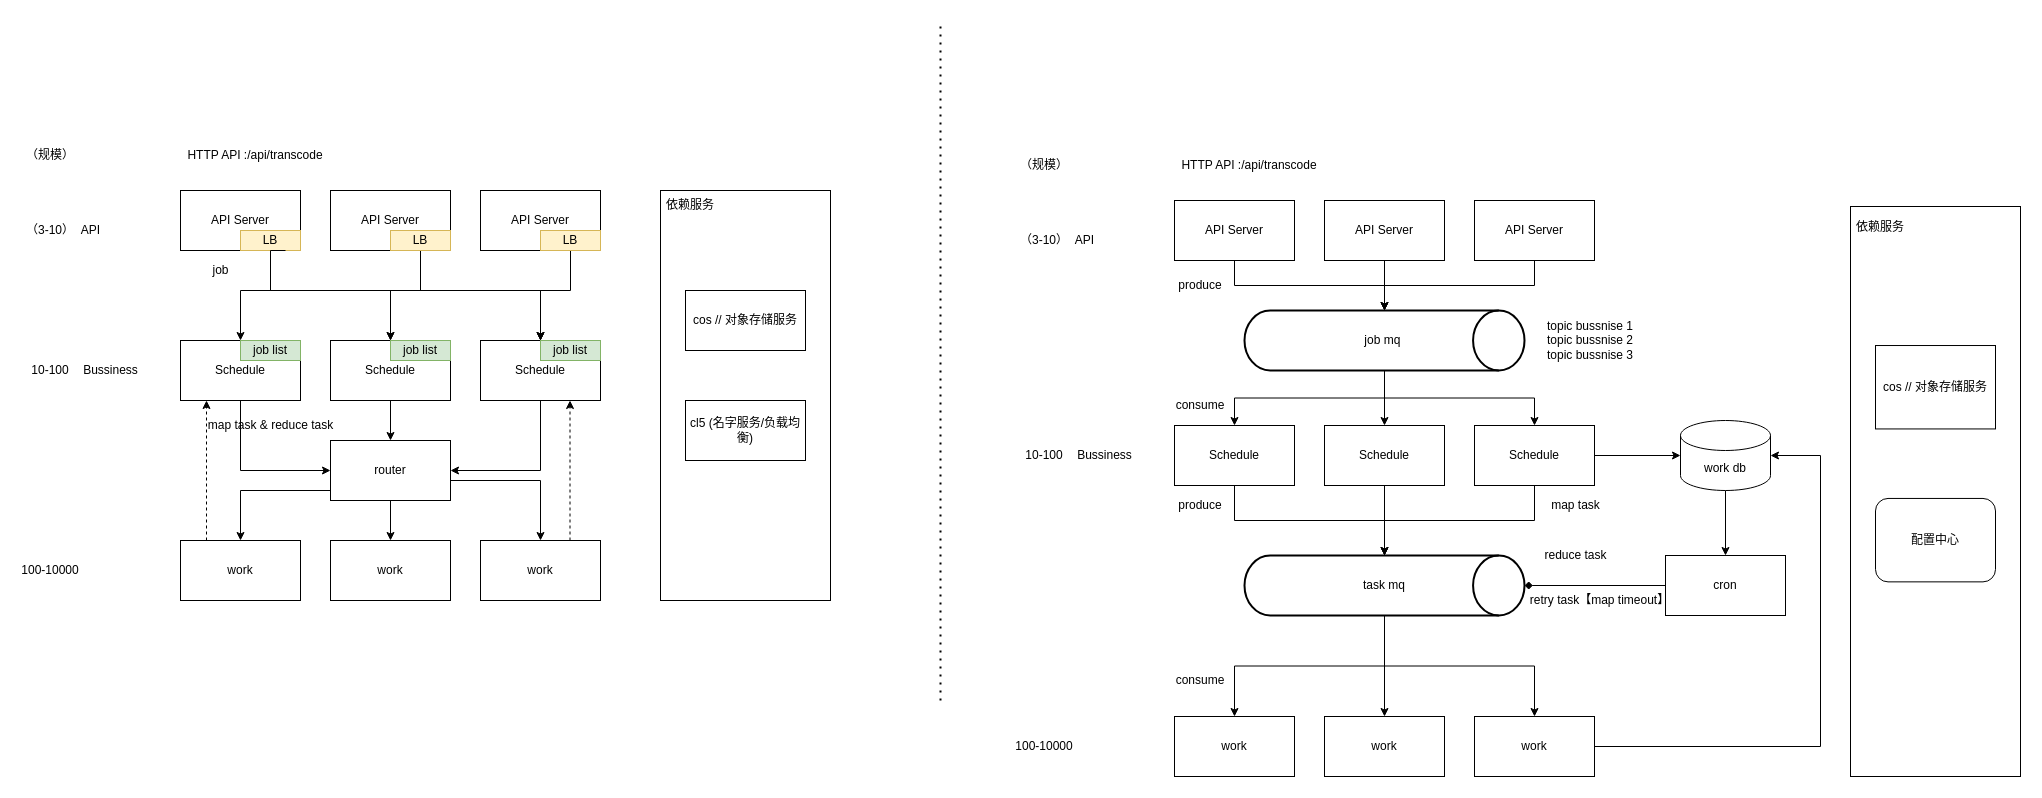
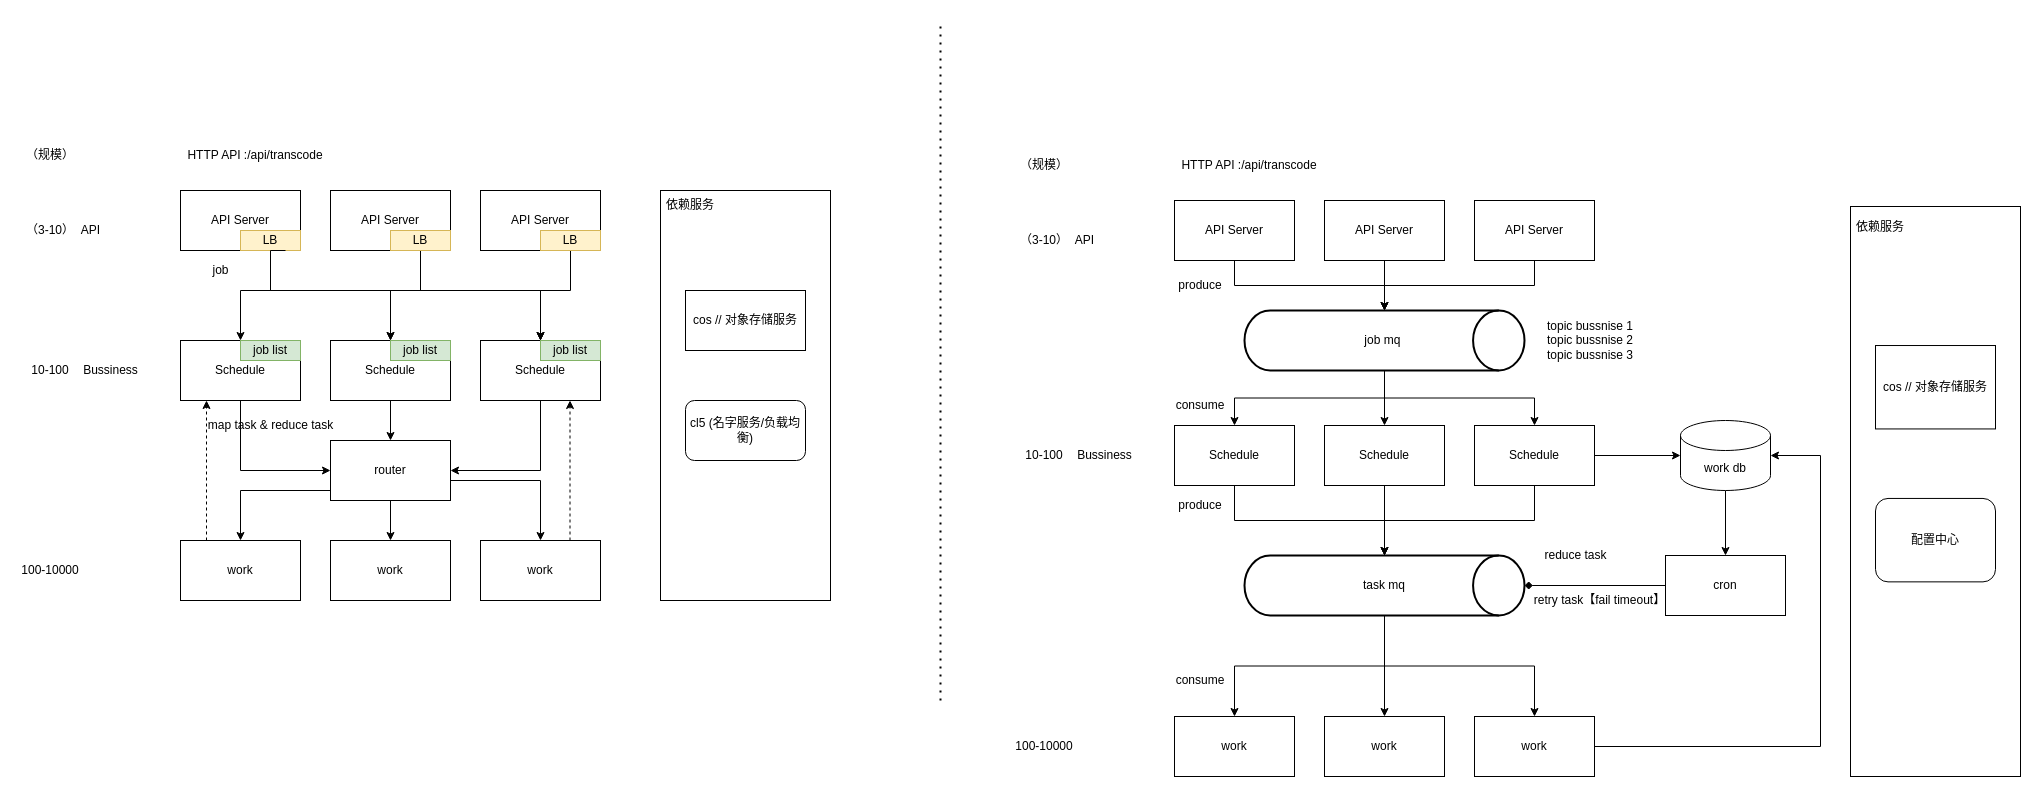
(746, 431) -> (746, 431)
(1576, 506) -> none
(1600, 601) -> (1600, 601)
